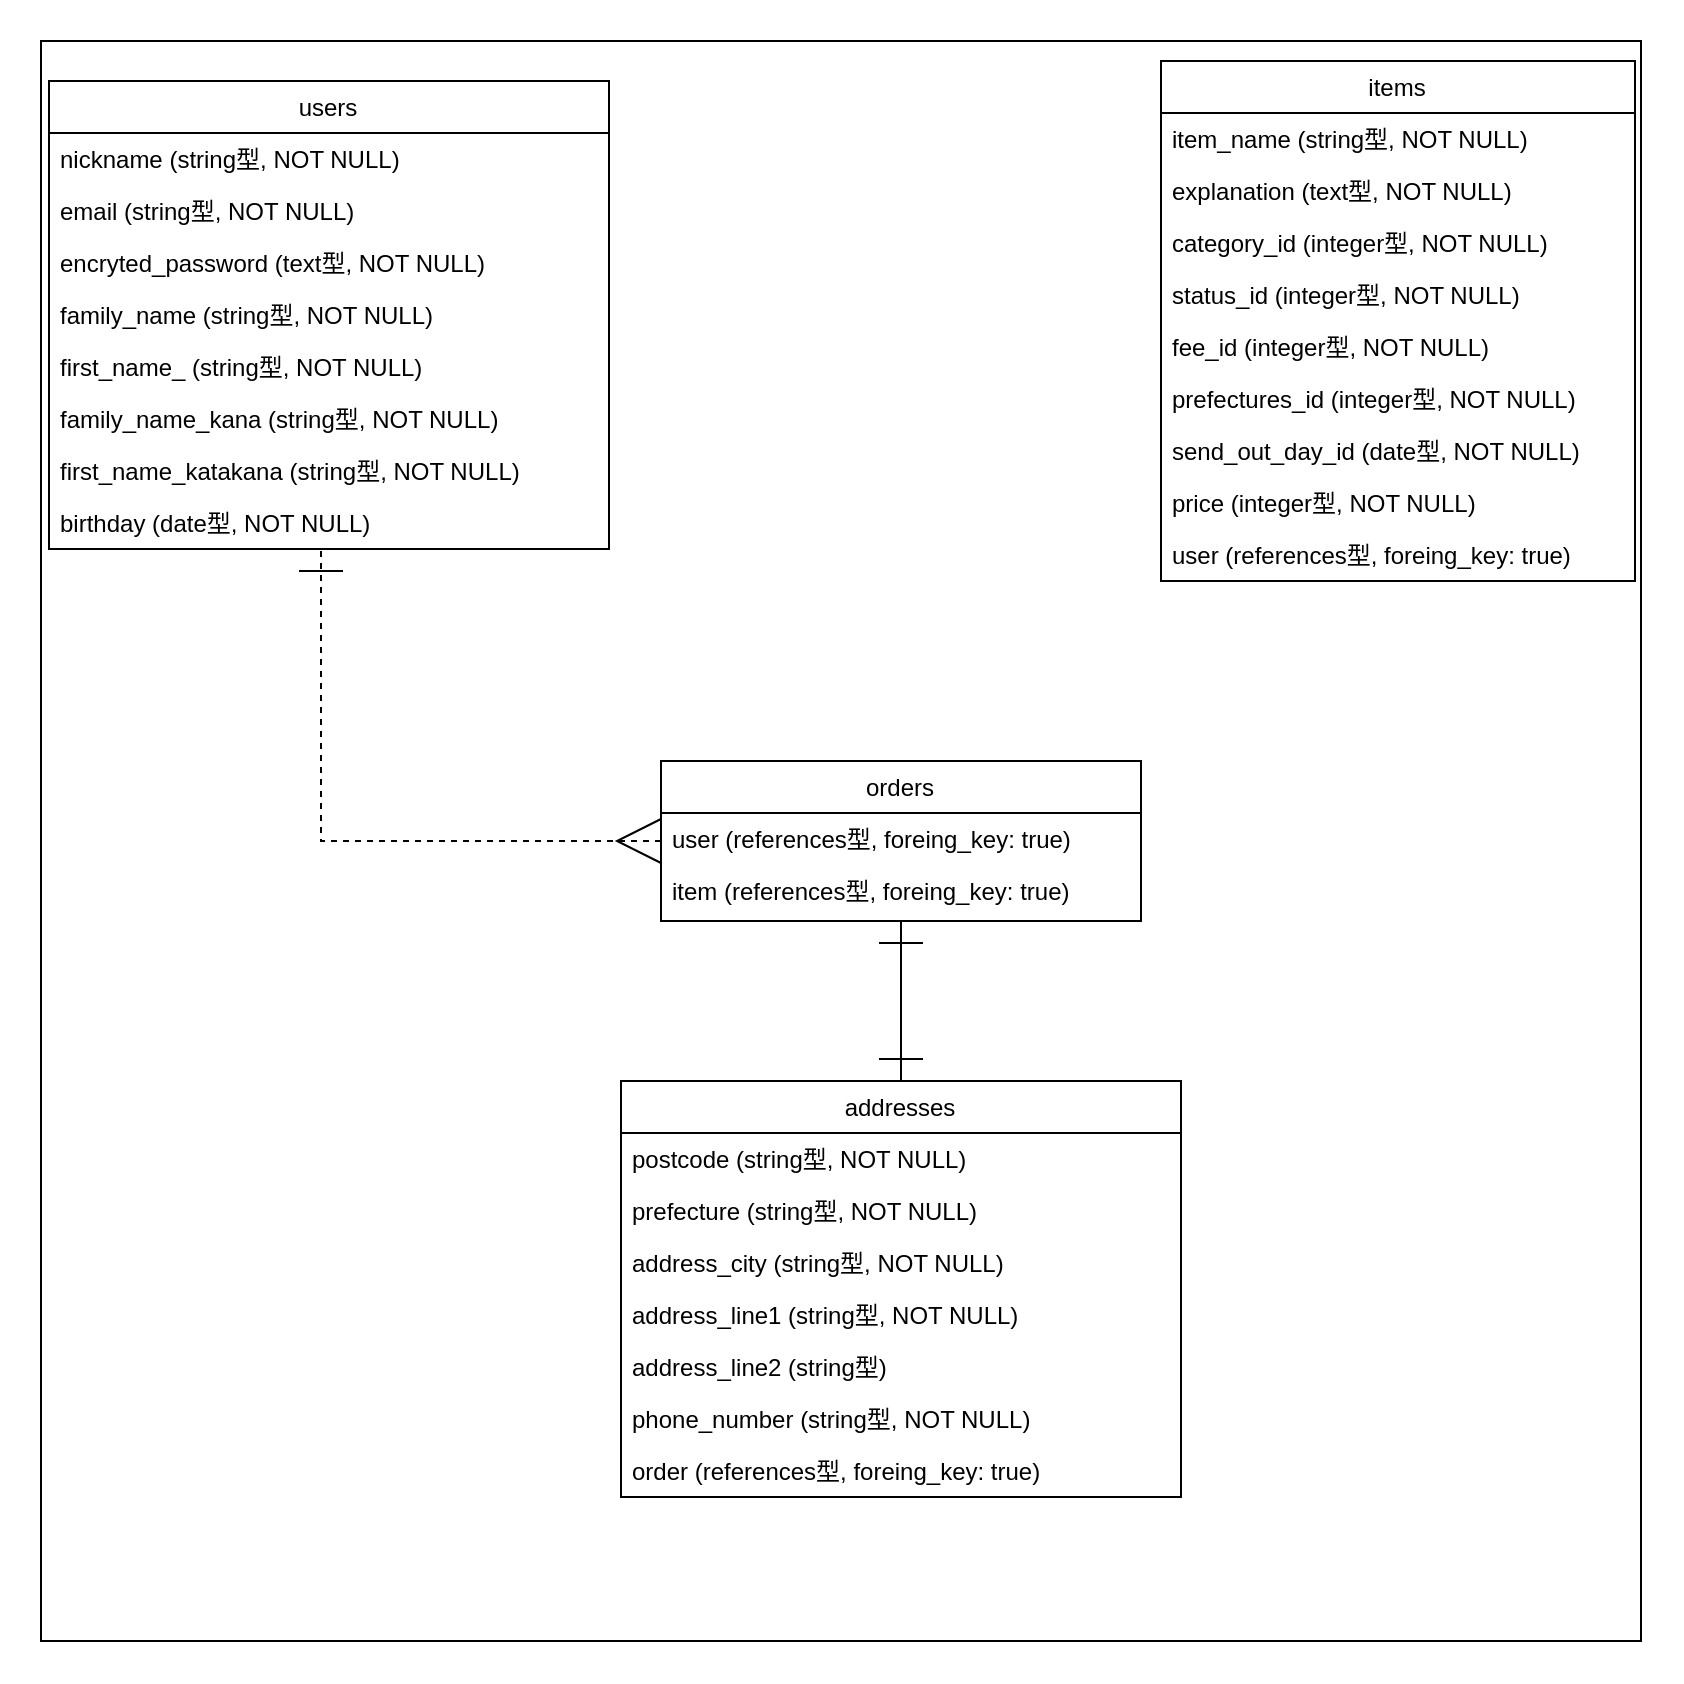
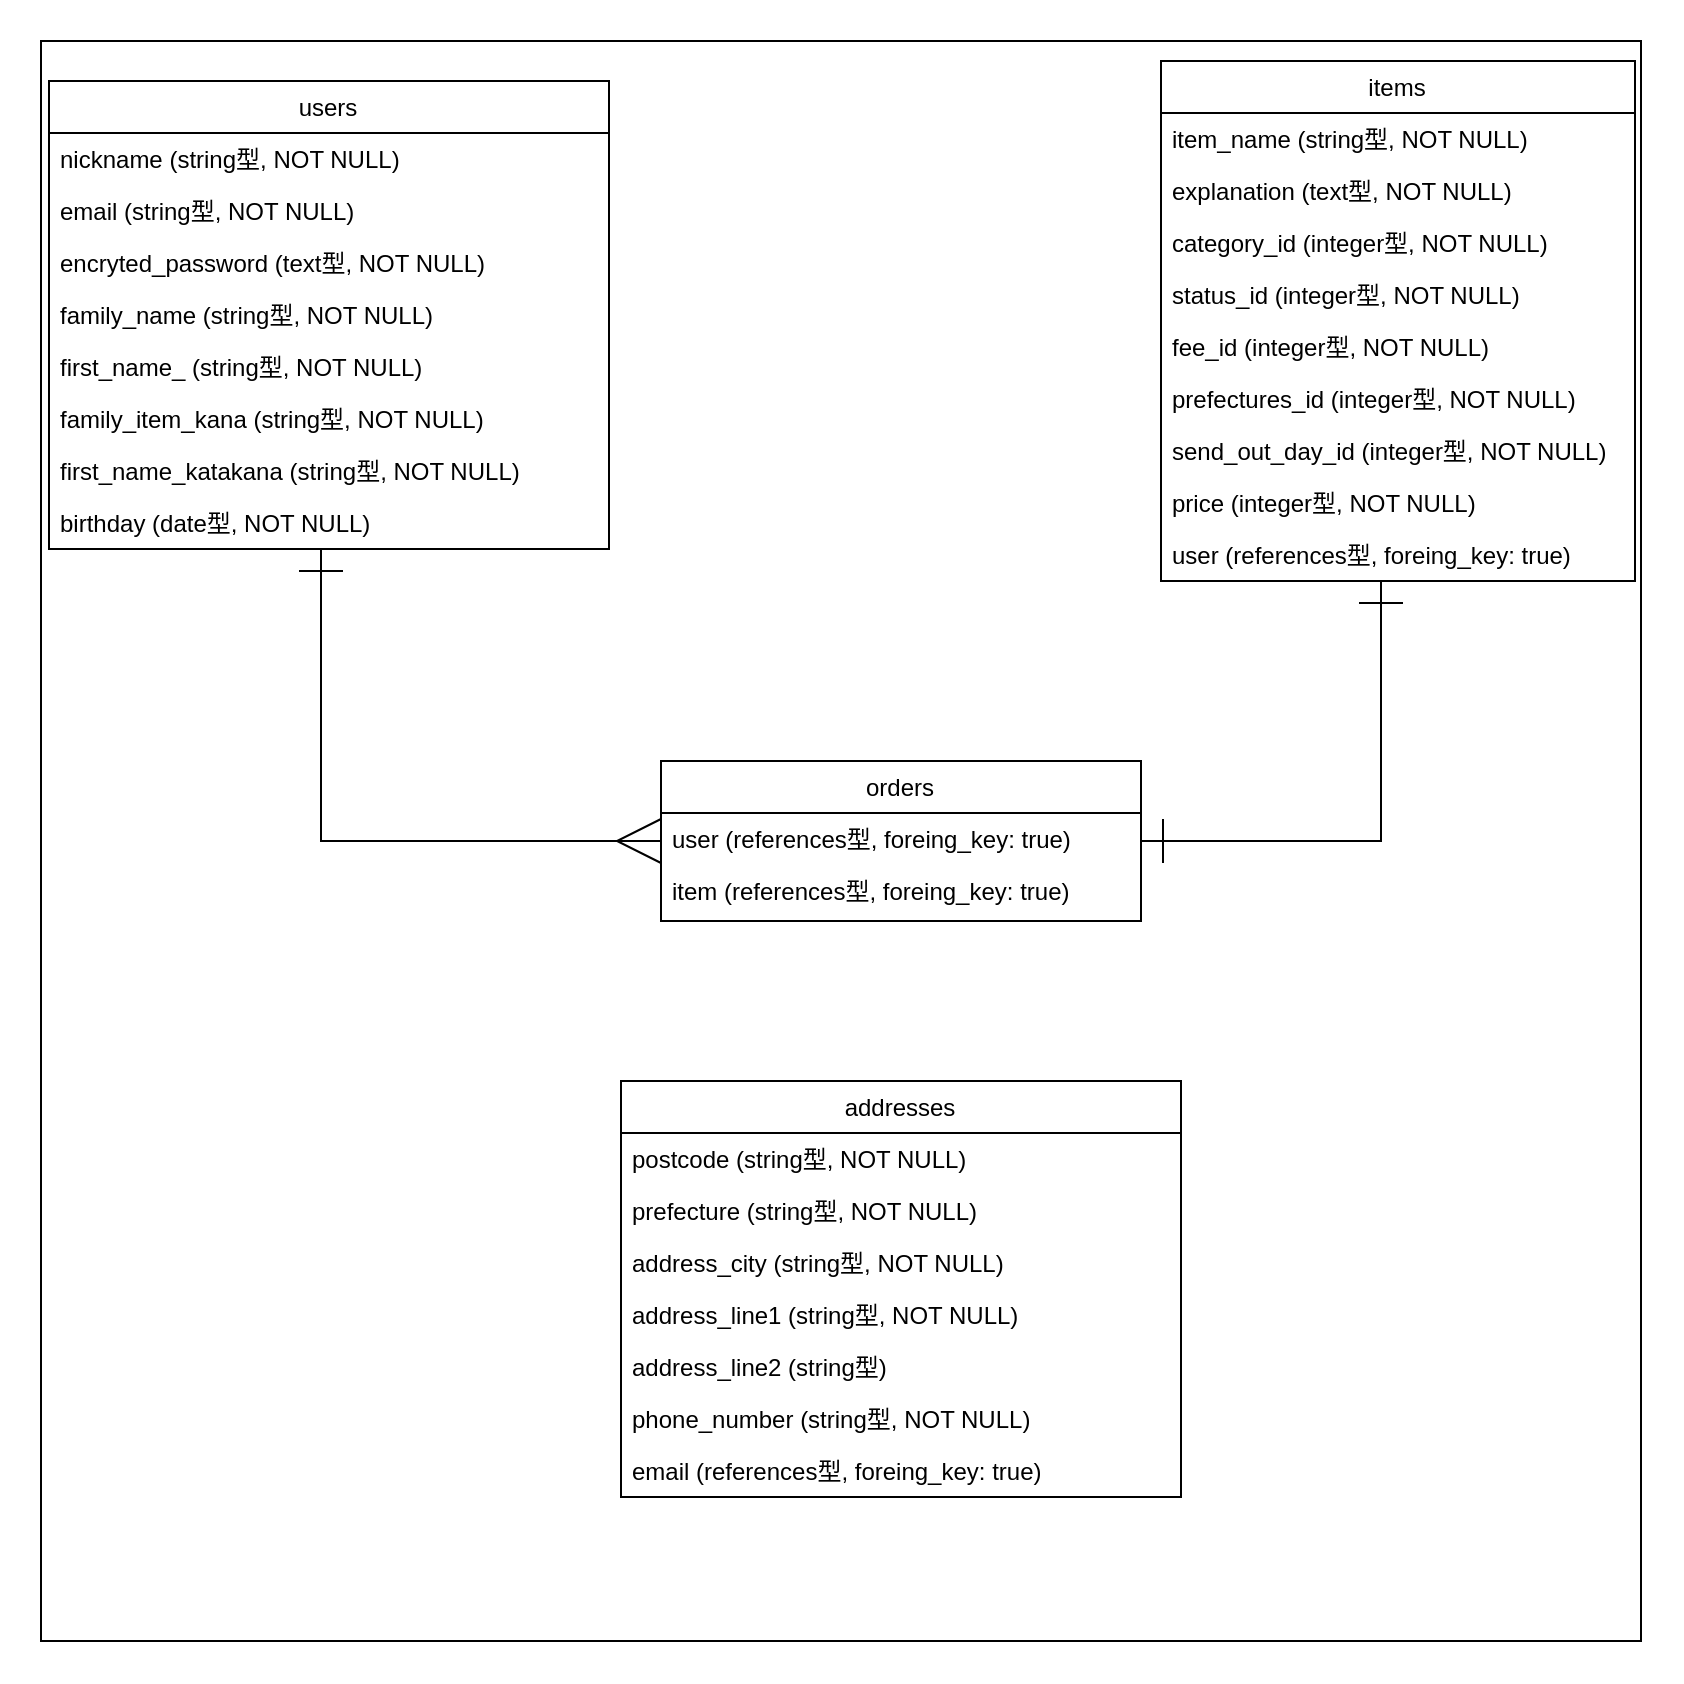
(285, 420) -> (282, 420)
(1383, 452) -> (1400, 452)
none -> (1381, 831)
(343, 841) -> (343, 841)
(901, 999) -> none
(874, 1472) -> (868, 1472)
